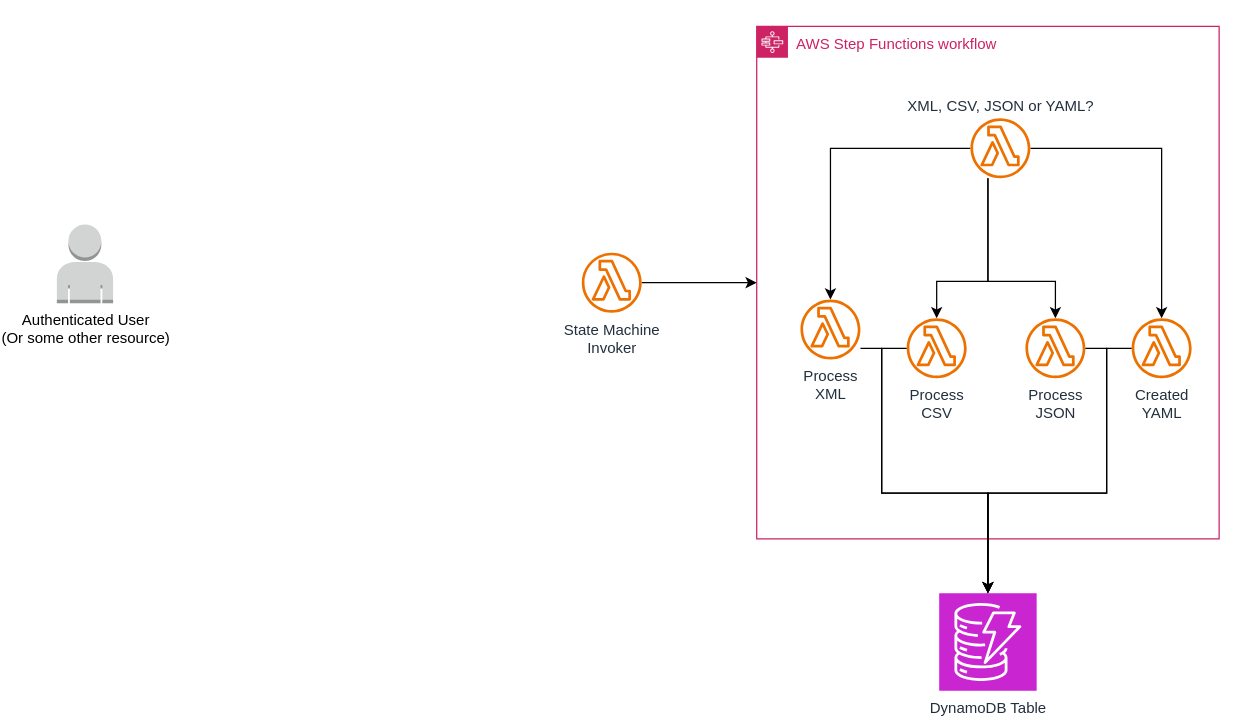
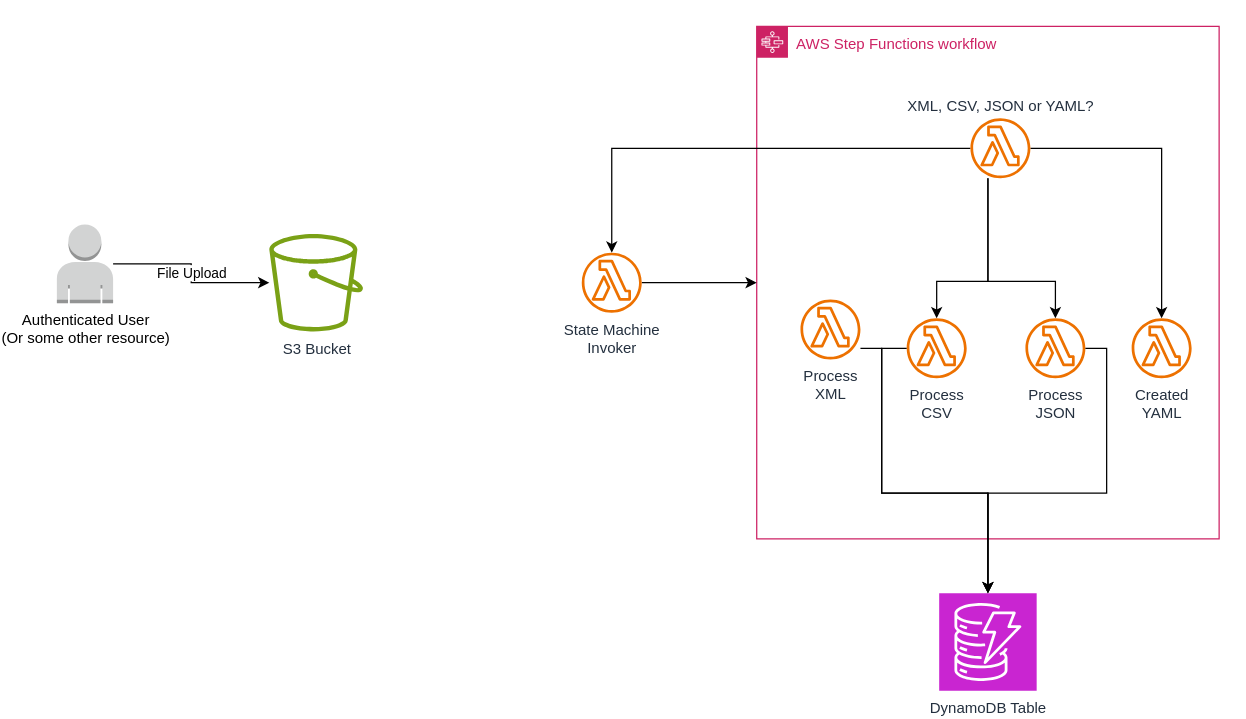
(831, 219) -> (674, 148)
none -> (191, 269)
none -> (316, 283)
(1121, 348) -> none
